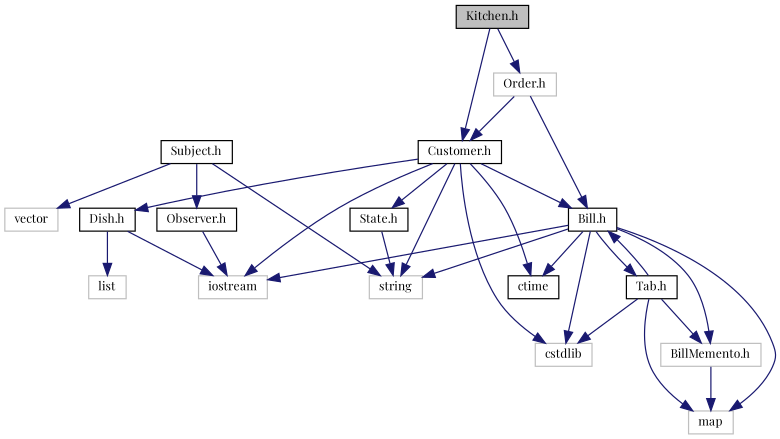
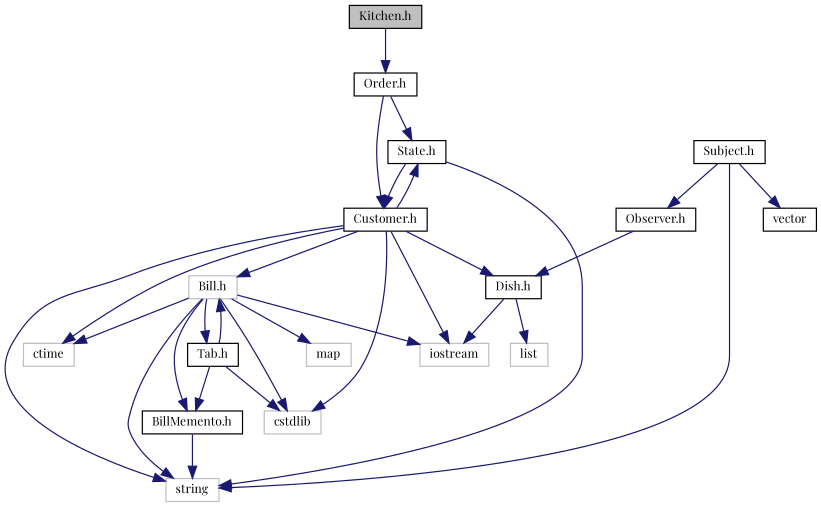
(478, 78) -> (396, 180)
(525, 84) -> (386, 84)
(556, 147) -> (399, 113)
(31, 220) -> (790, 220)
(593, 220) -> (213, 287)
(212, 248) -> (590, 251)
(533, 287) -> (49, 355)
(711, 355) -> (192, 422)
(647, 358) -> none
(711, 383) -> (192, 450)
